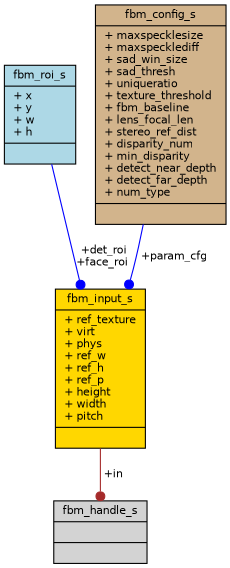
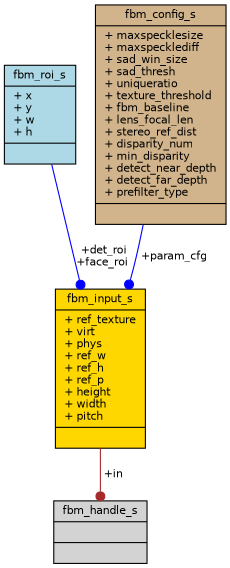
(138, 193) -> (146, 193)
